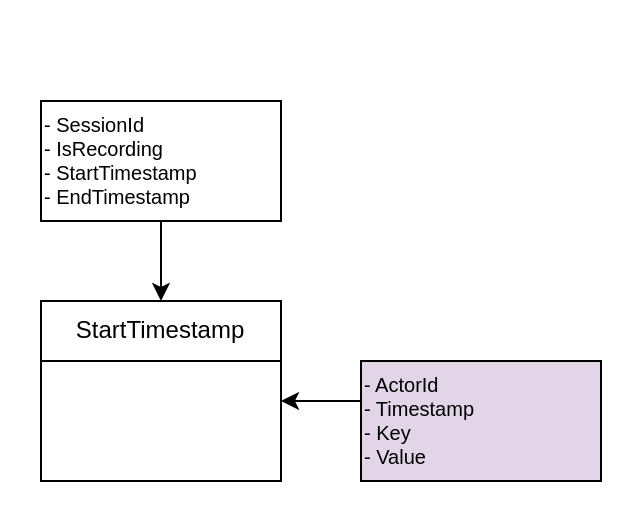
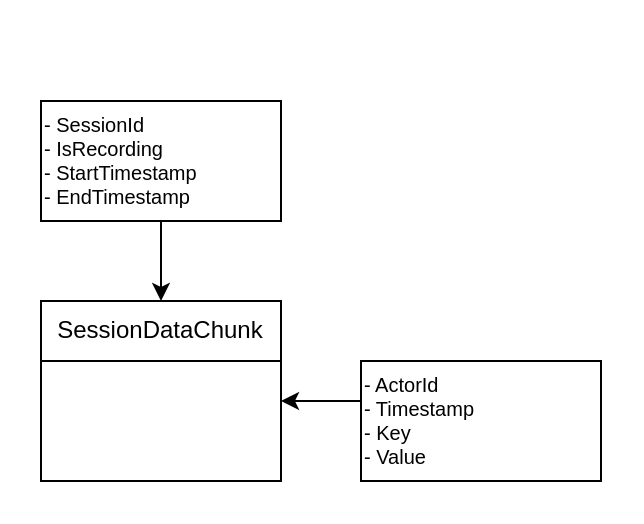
(161, 331) -> (161, 331)
(481, 421) -> (481, 421)
